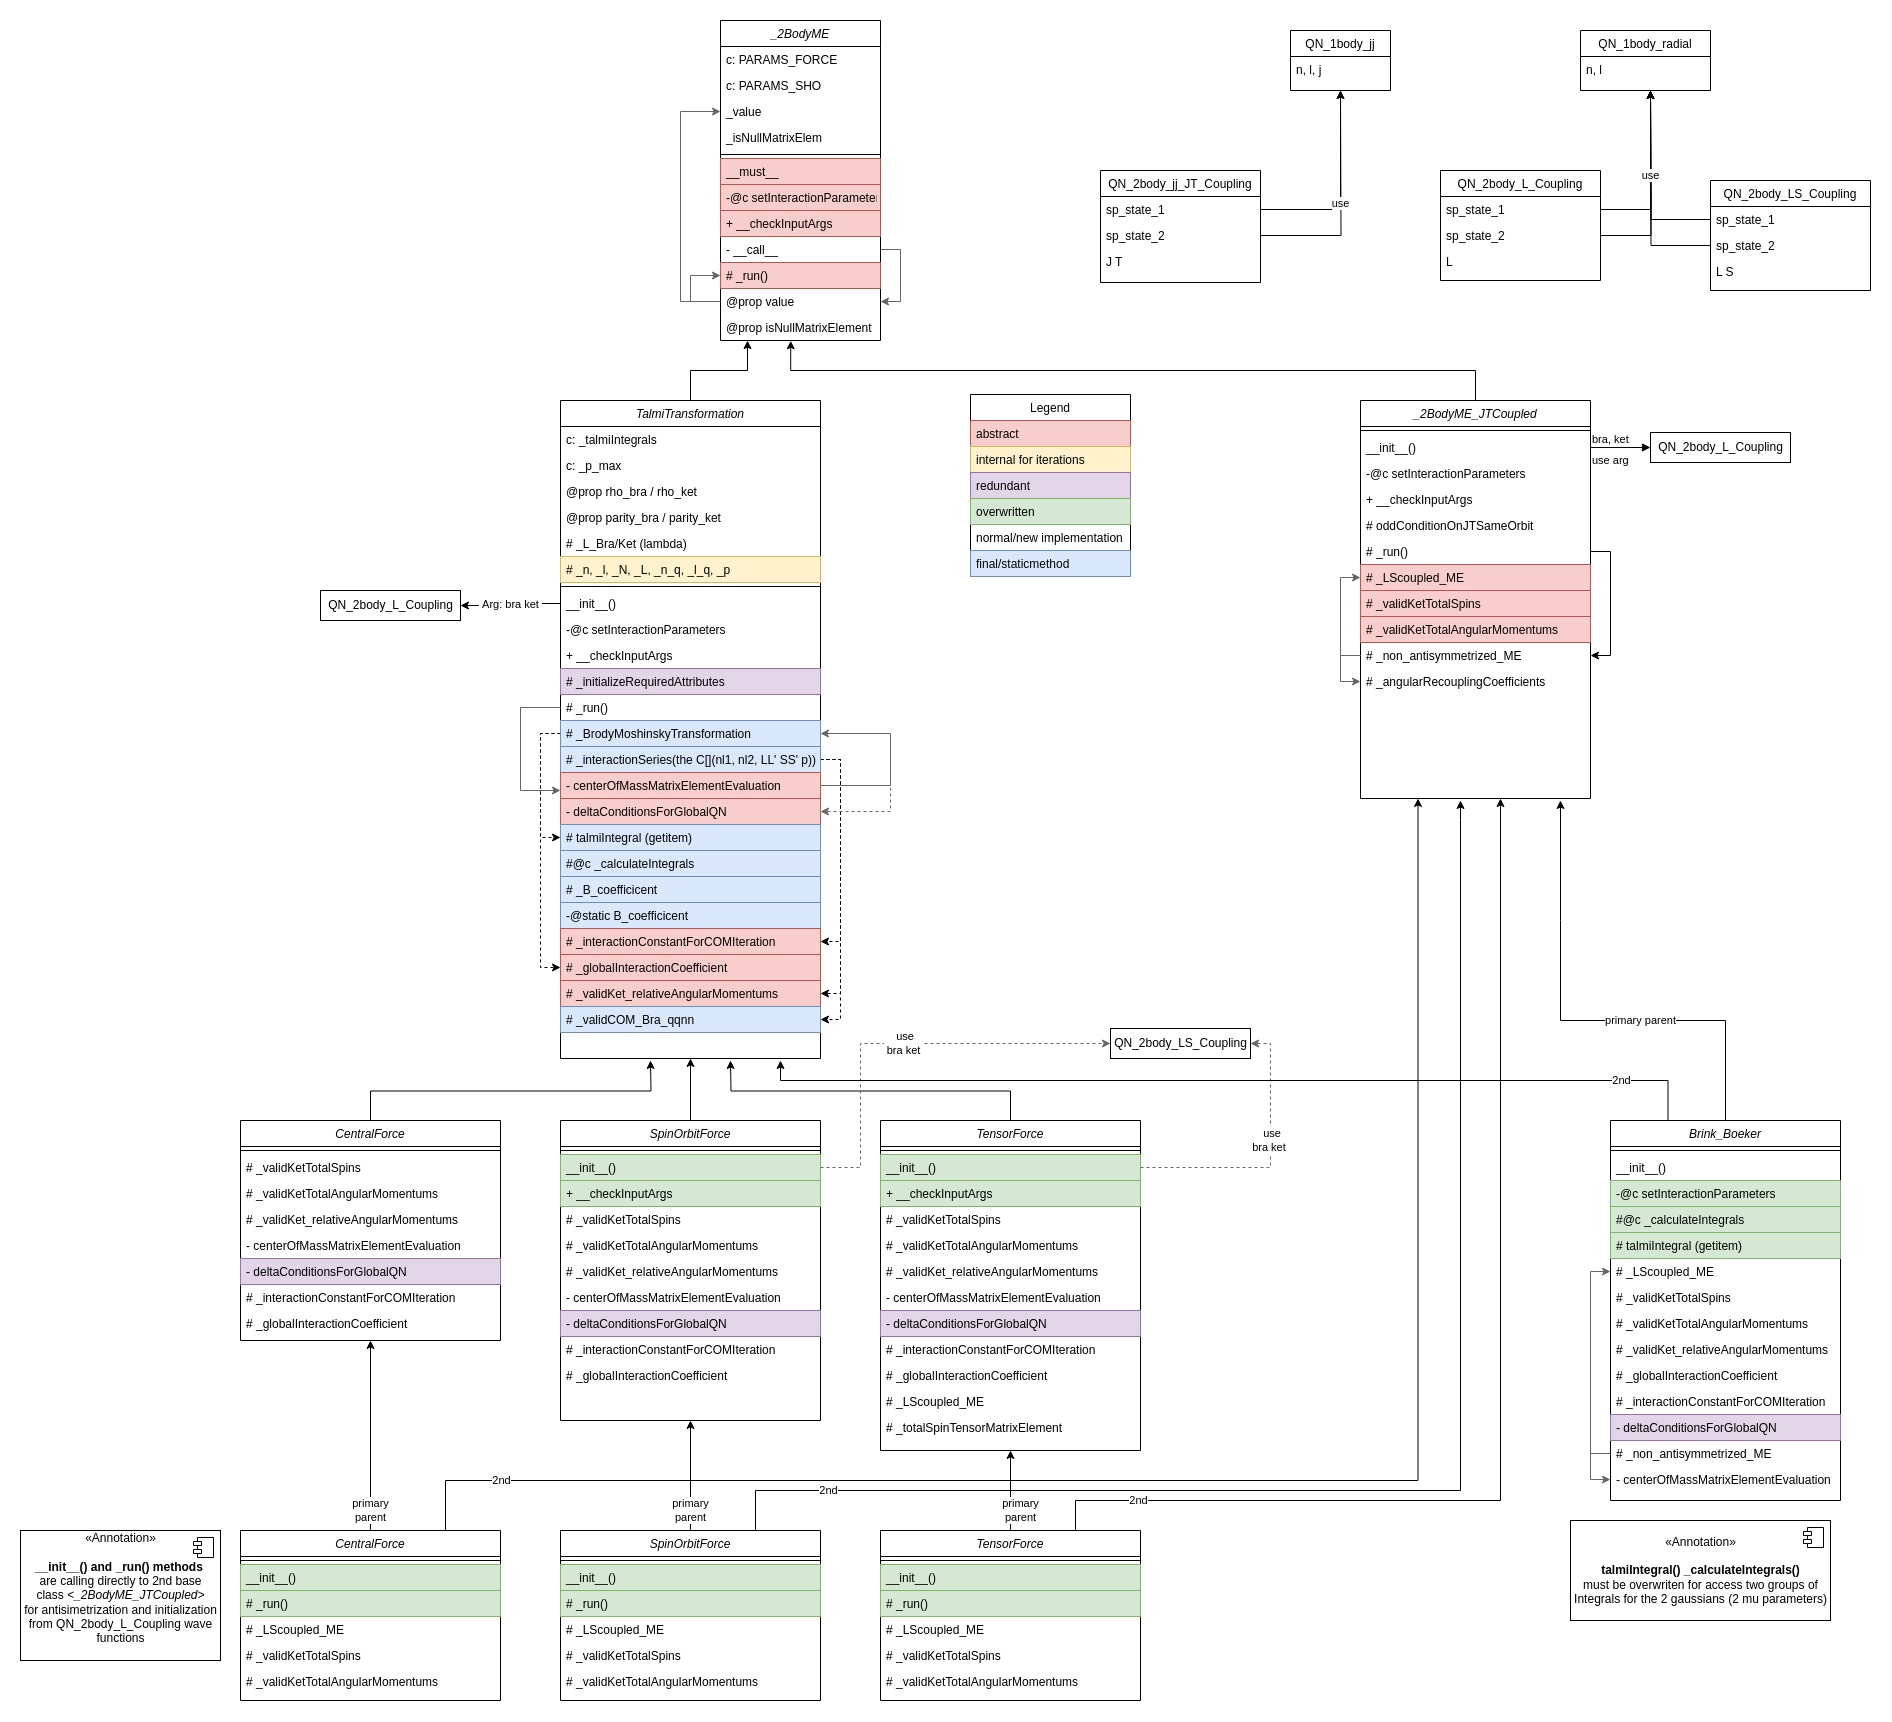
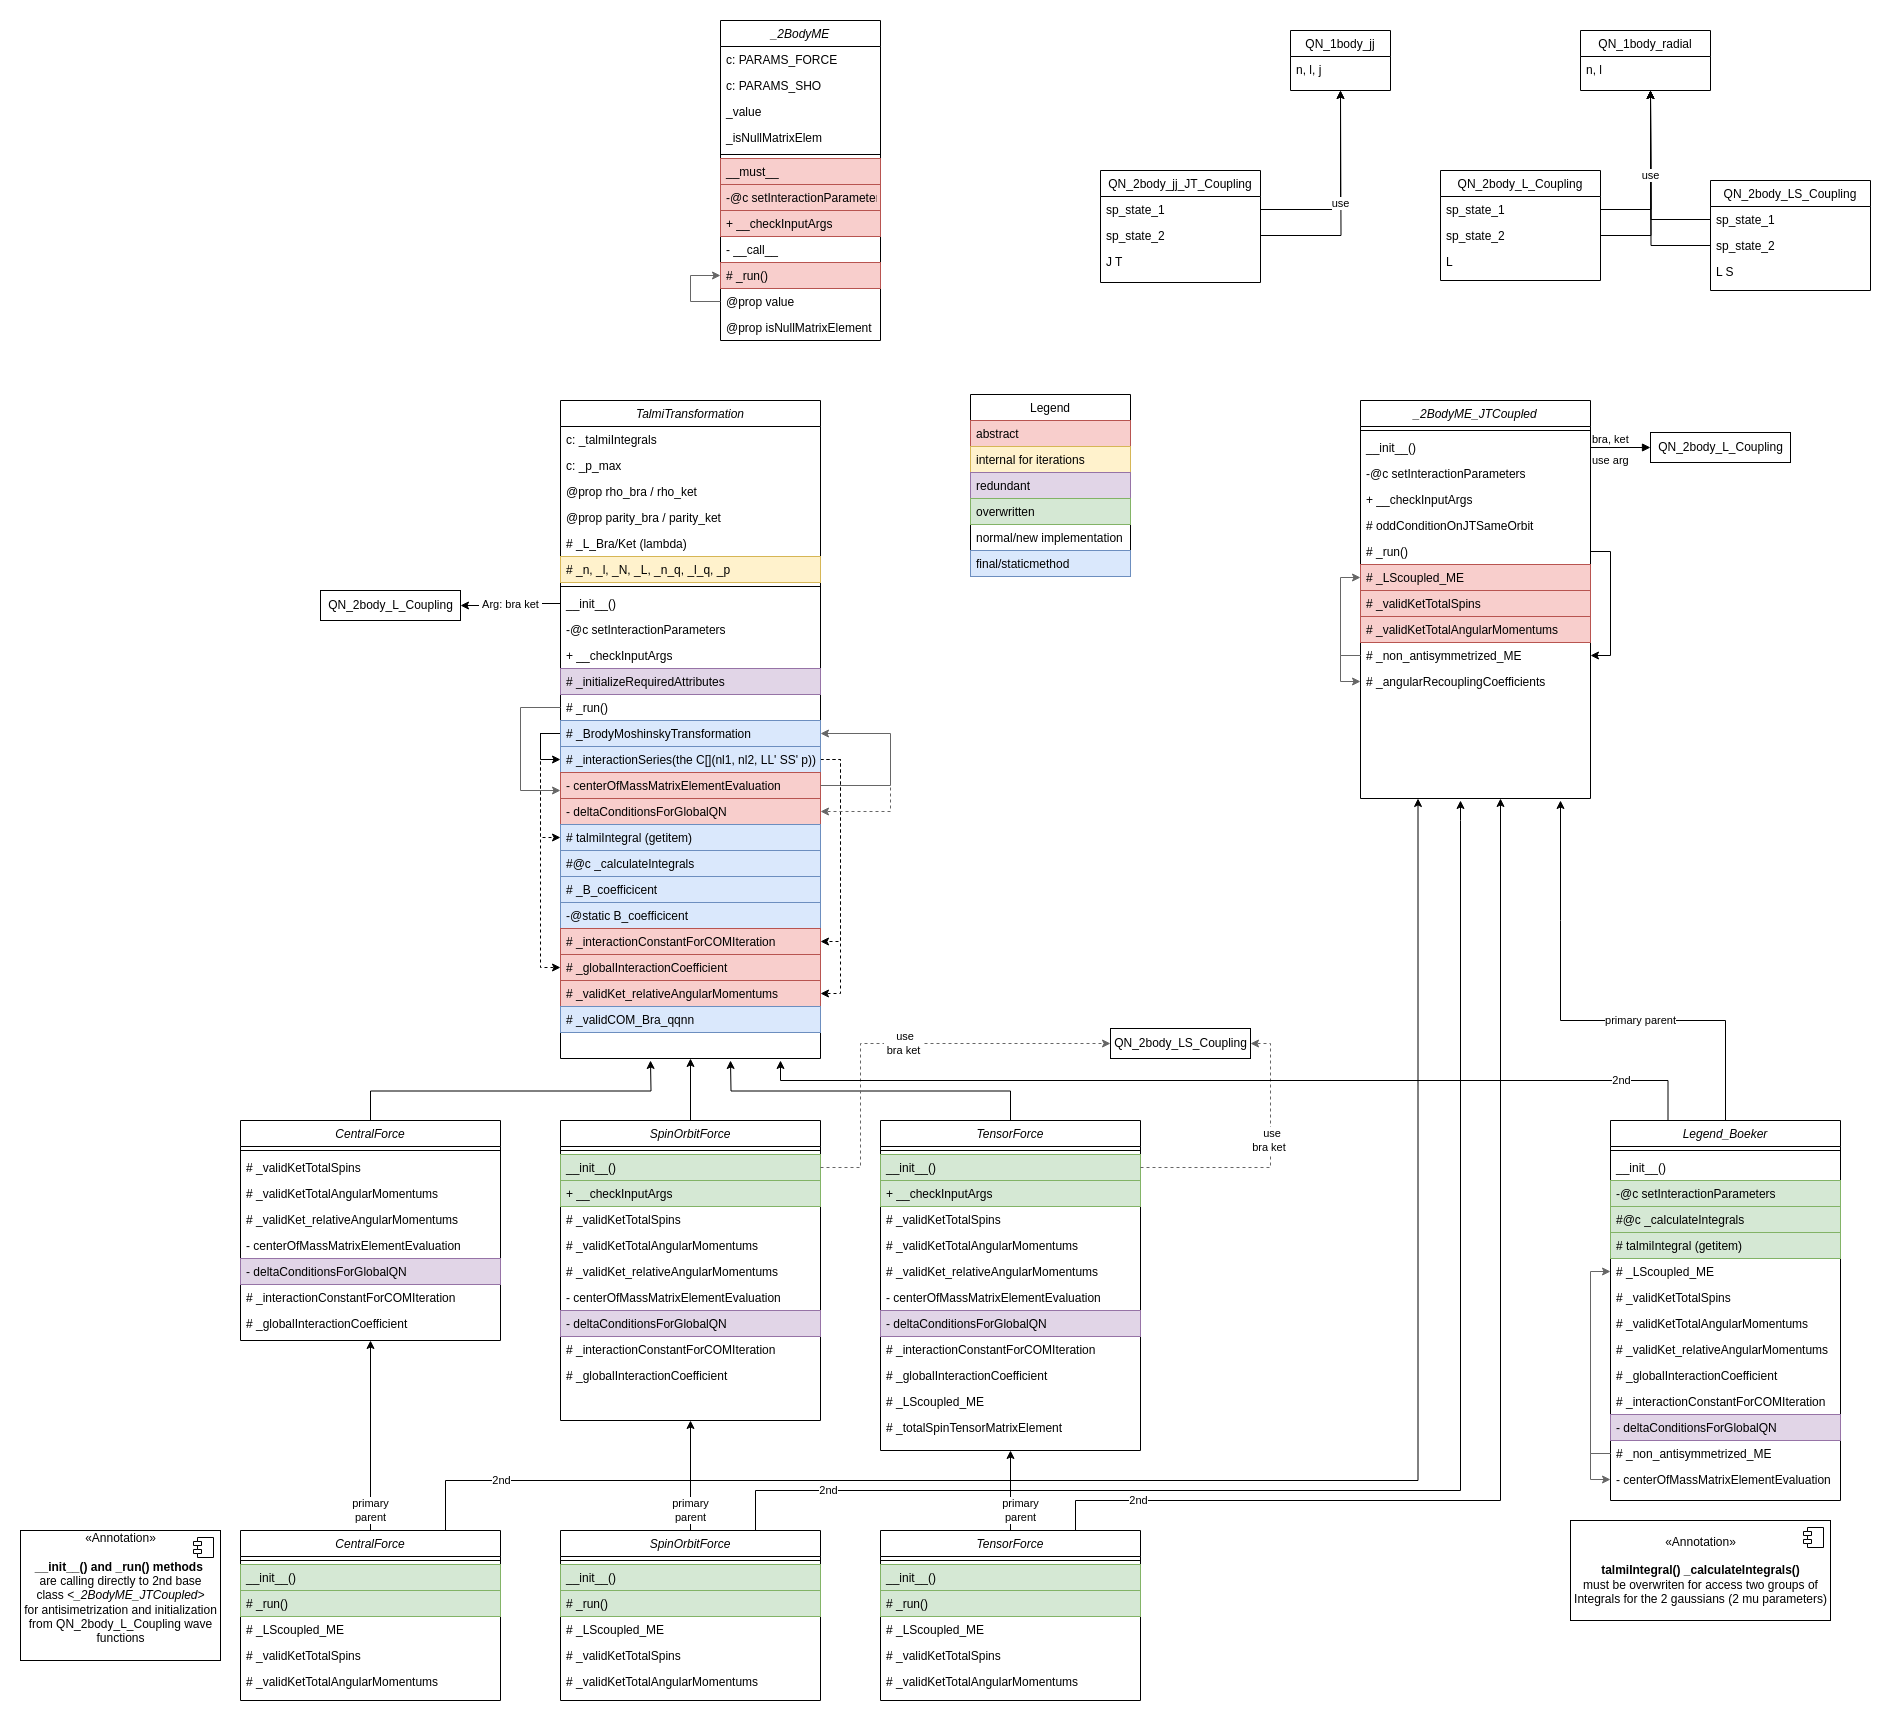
(681, 195) -> none
(901, 273) -> none
(716, 371) -> none
(1137, 371) -> none
none -> (548, 760)
(841, 1014) -> none
(1725, 1134) -> (1725, 1134)
